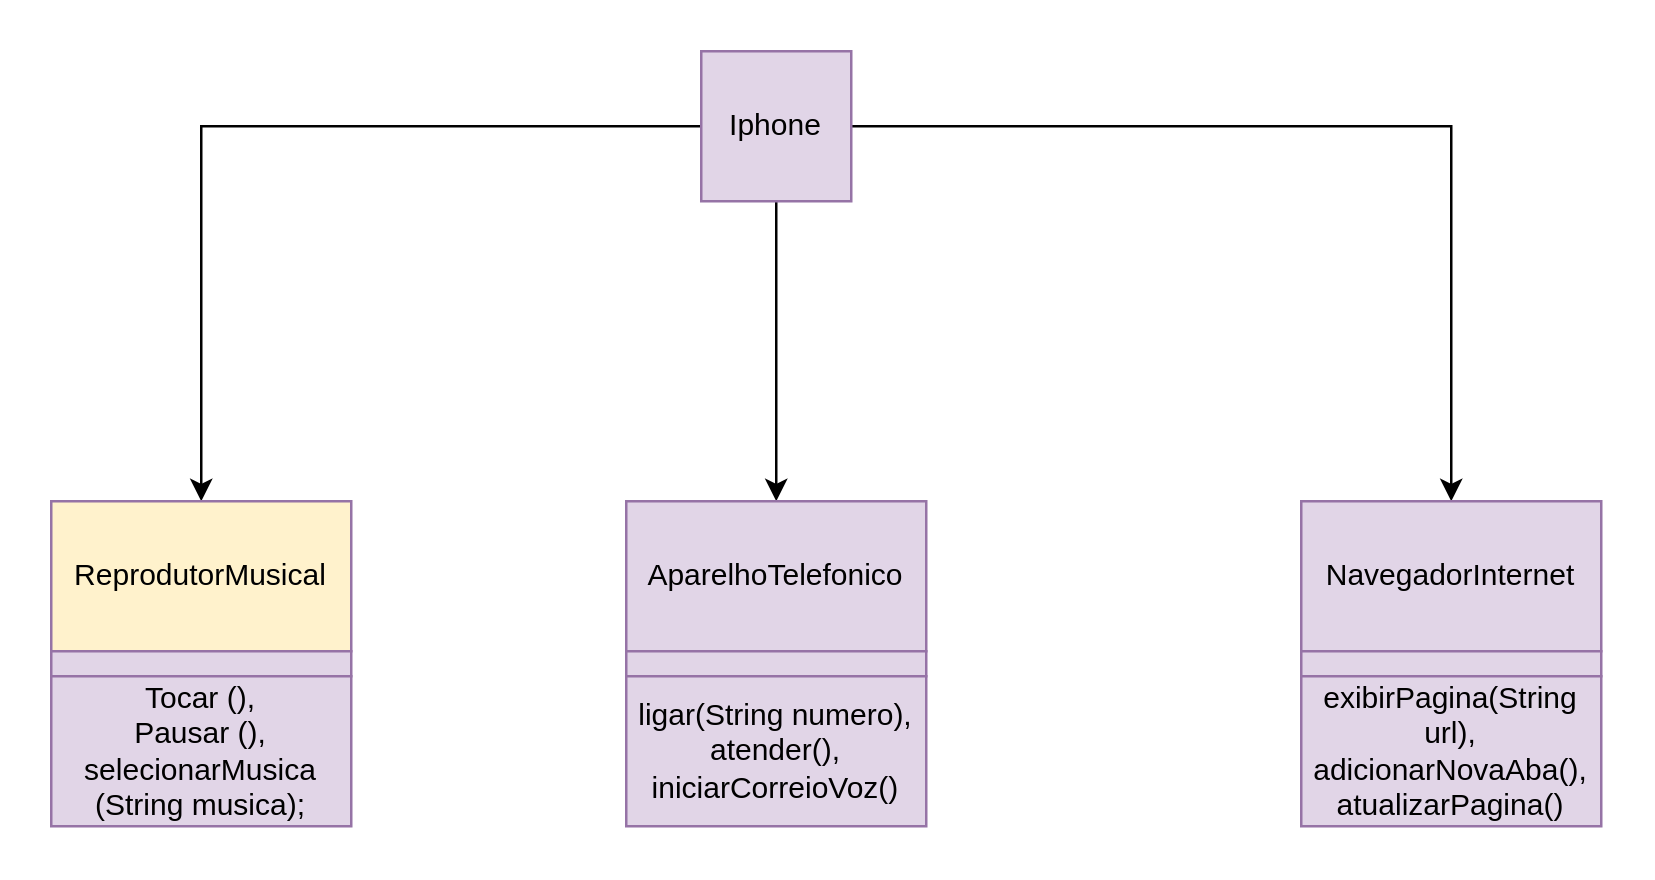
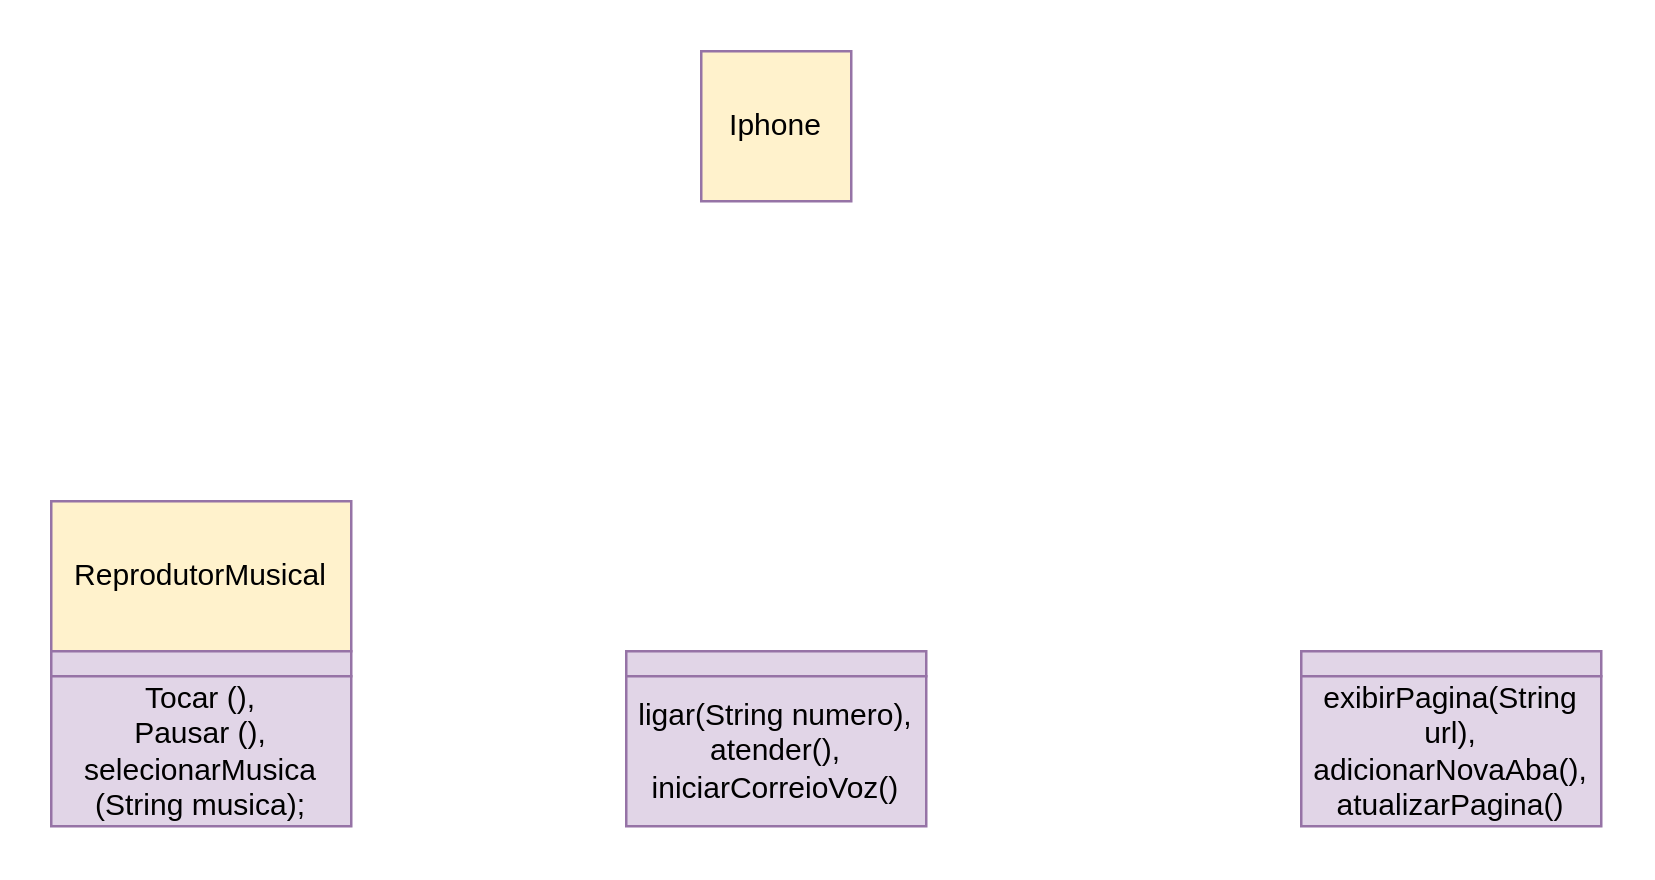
(272, 126) -> none
(776, 126) -> (776, 126)
(1330, 126) -> none
(776, 343) -> none
(776, 576) -> none
(1451, 576) -> none
